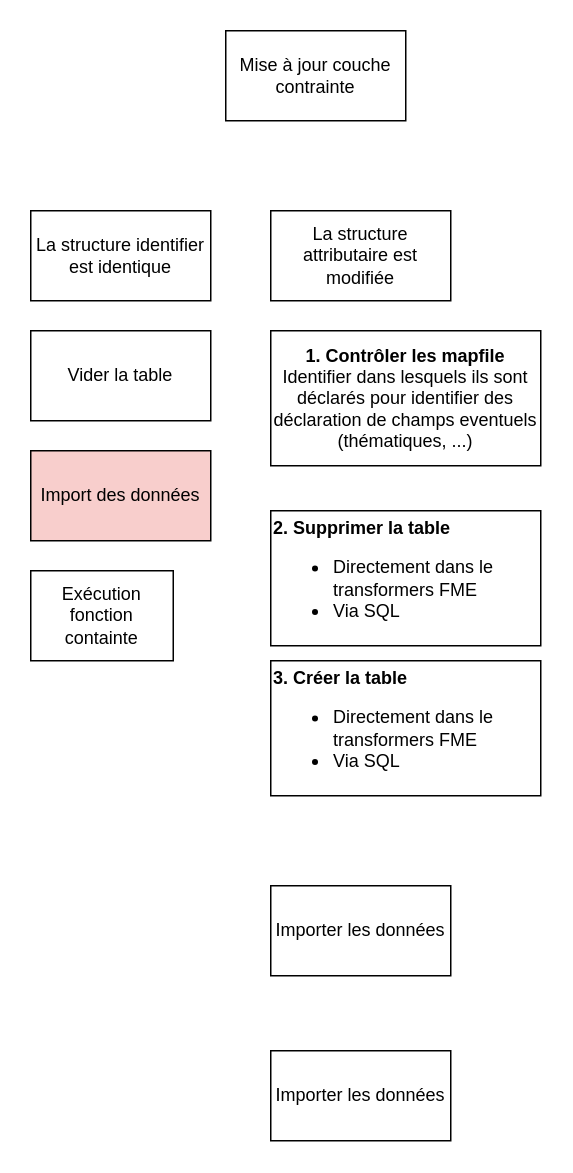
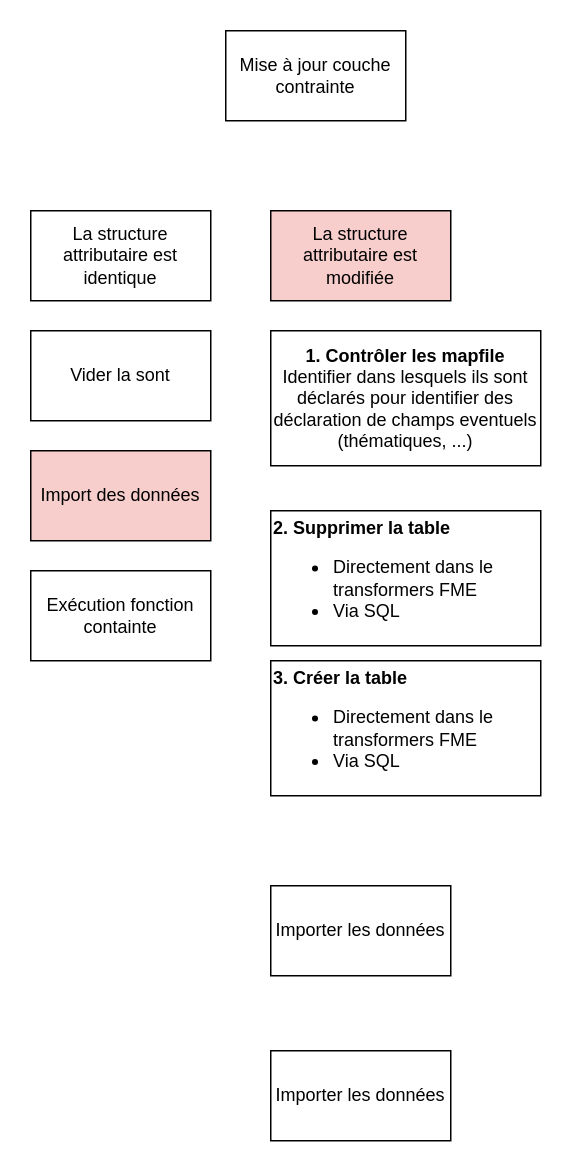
(121, 256) -> (121, 256)
(361, 256) -> (361, 256)
(121, 376) -> (121, 376)
(102, 616) -> (121, 616)
